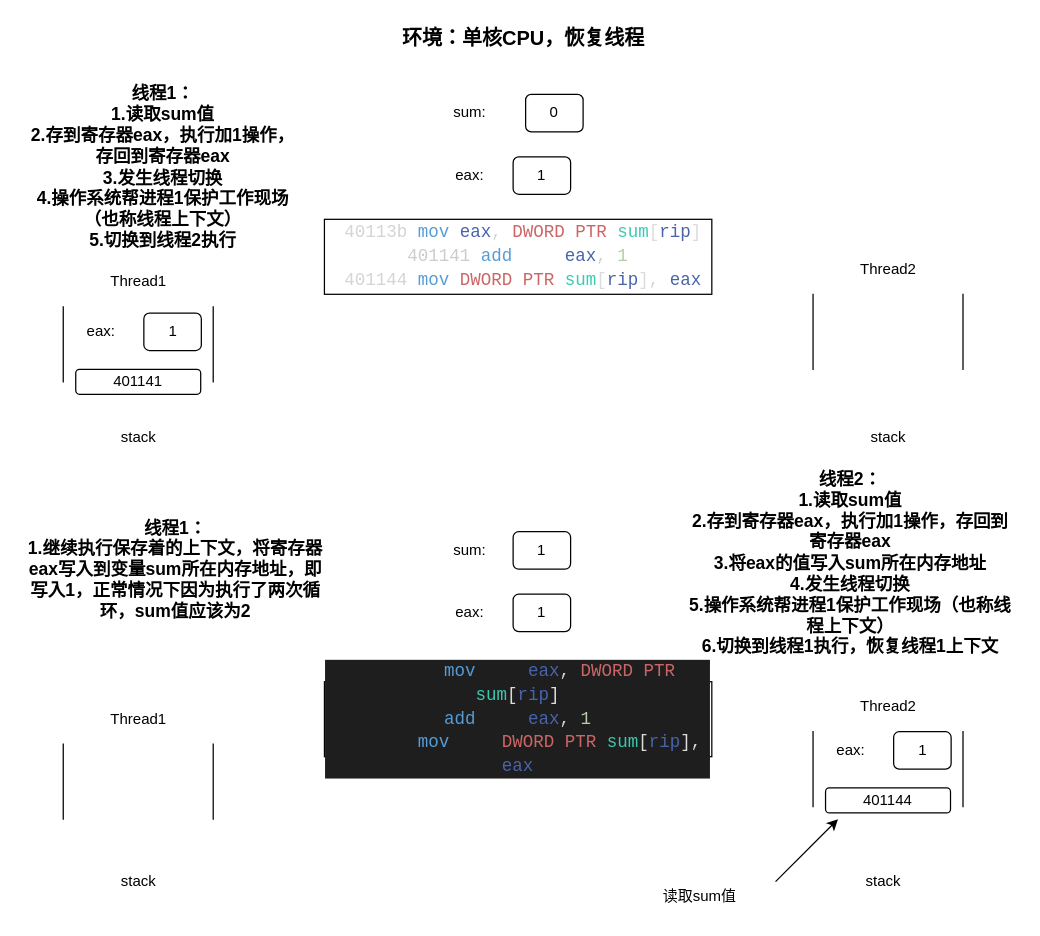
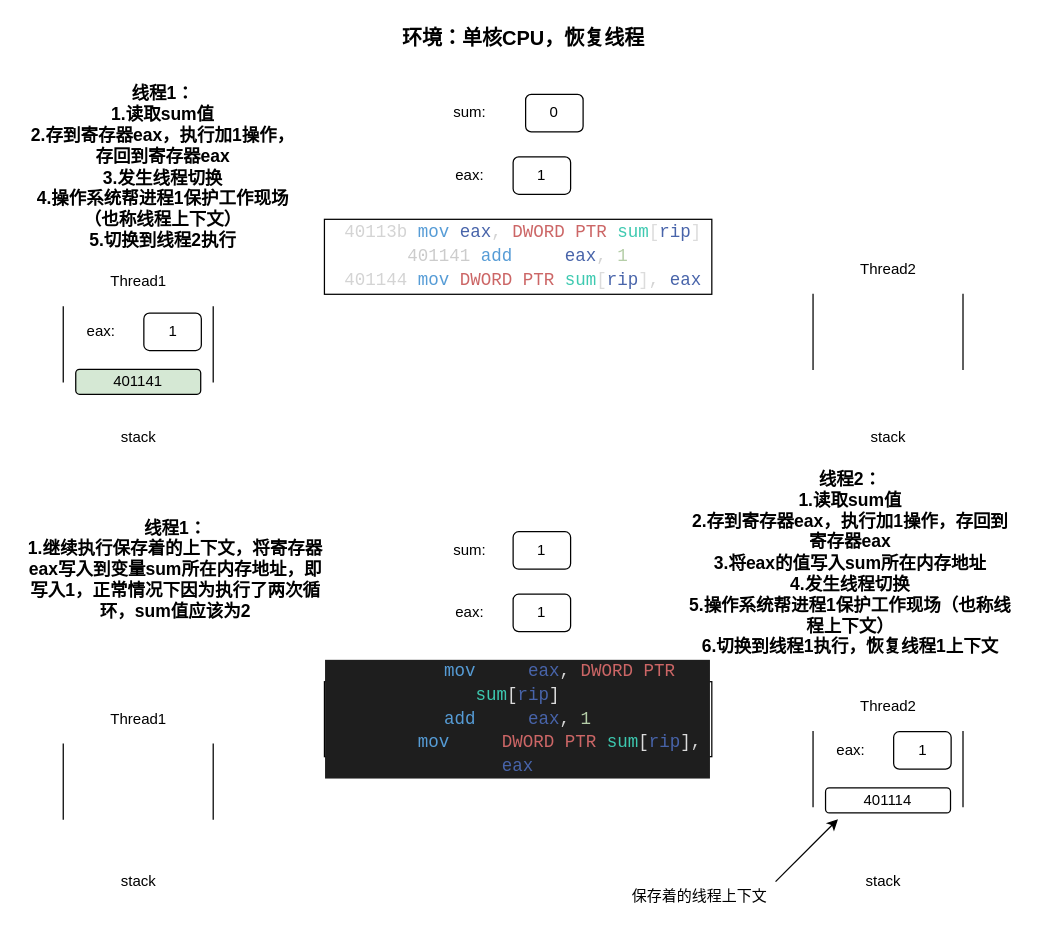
(138, 382) -> (138, 382)
(888, 801) -> (888, 801)
(700, 897) -> (700, 897)
